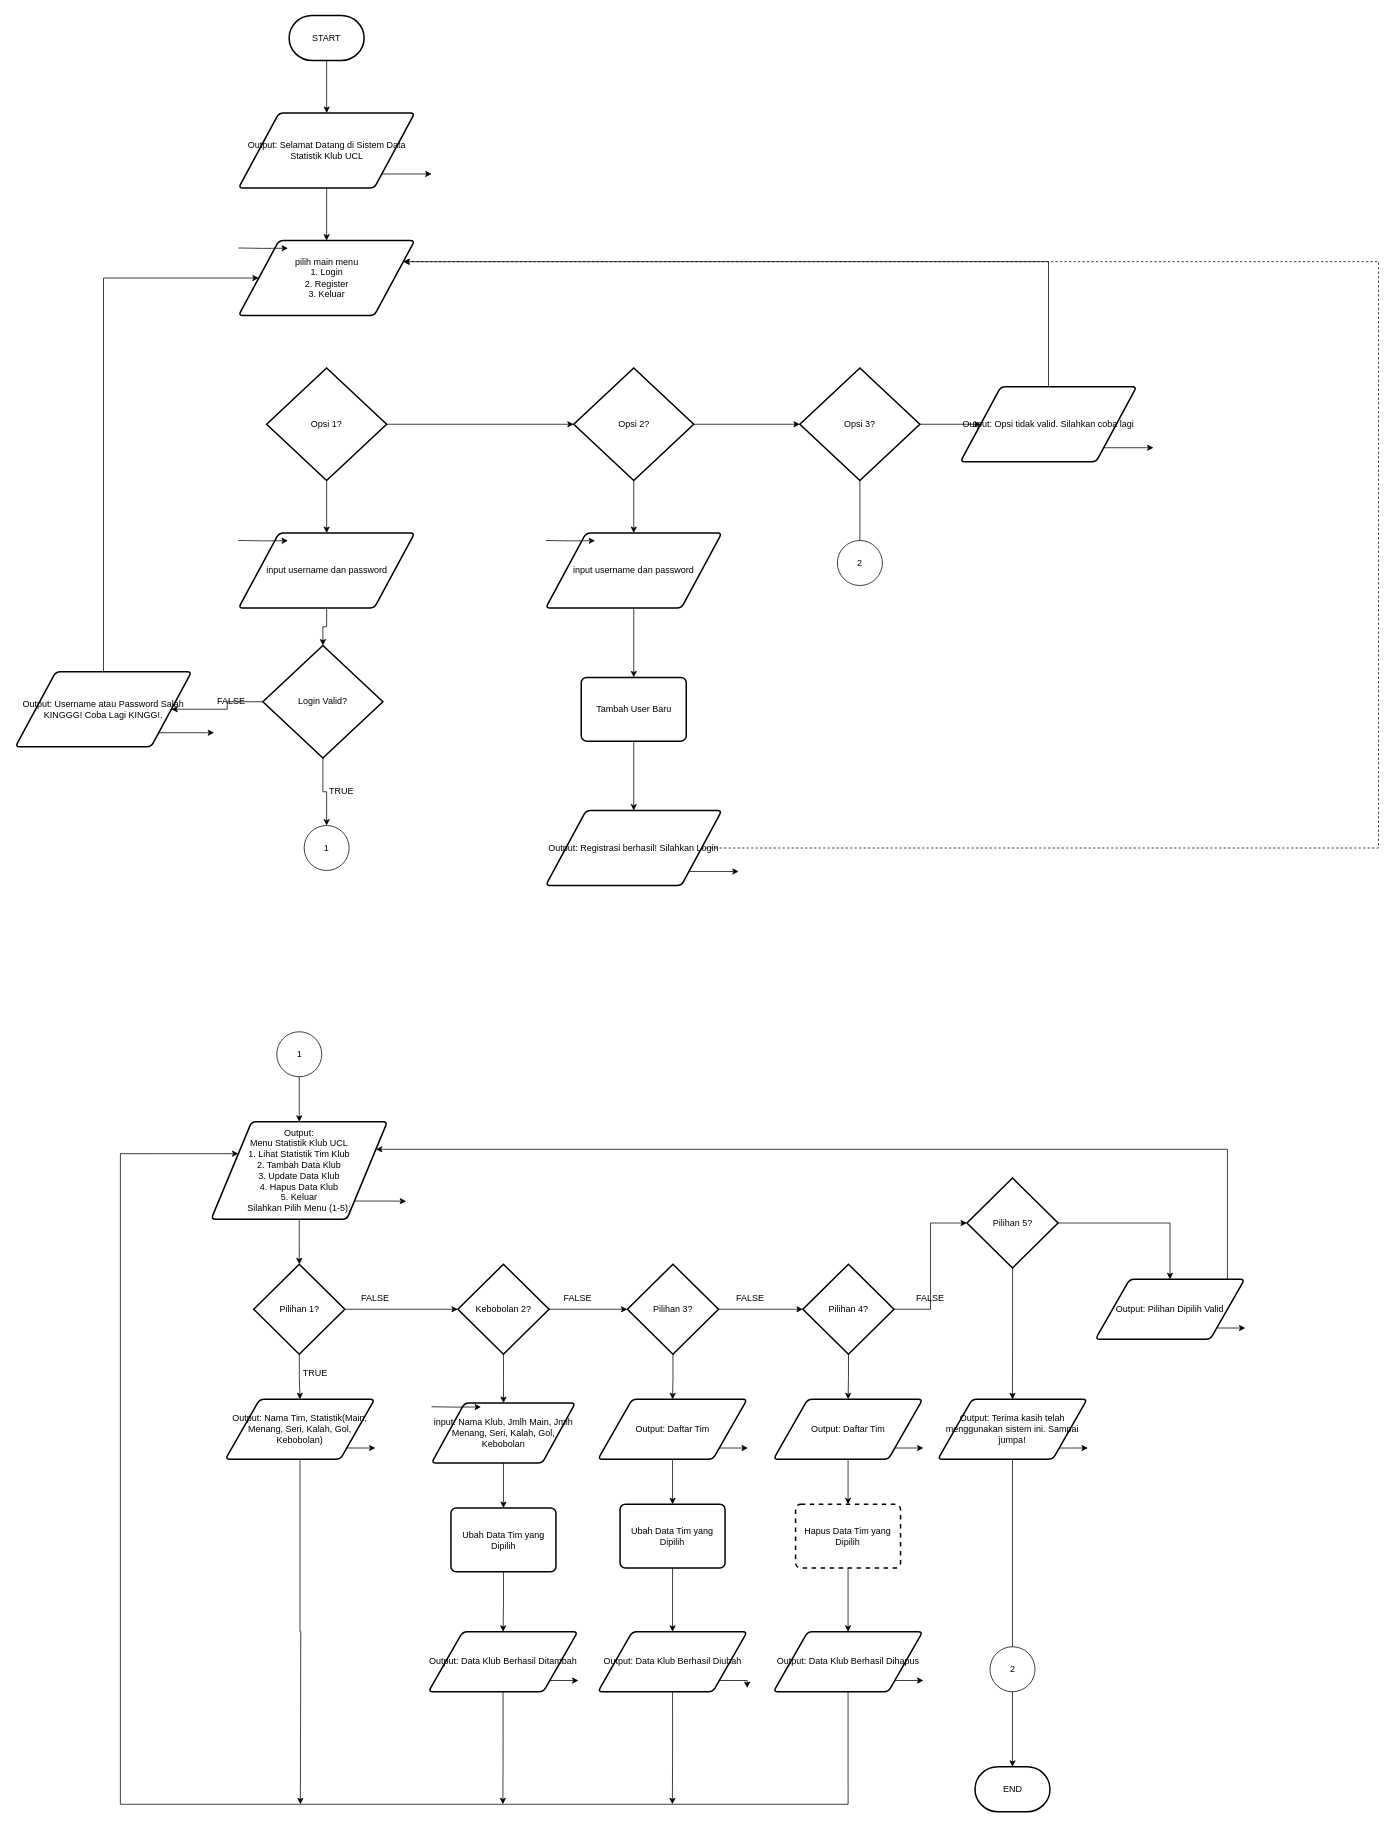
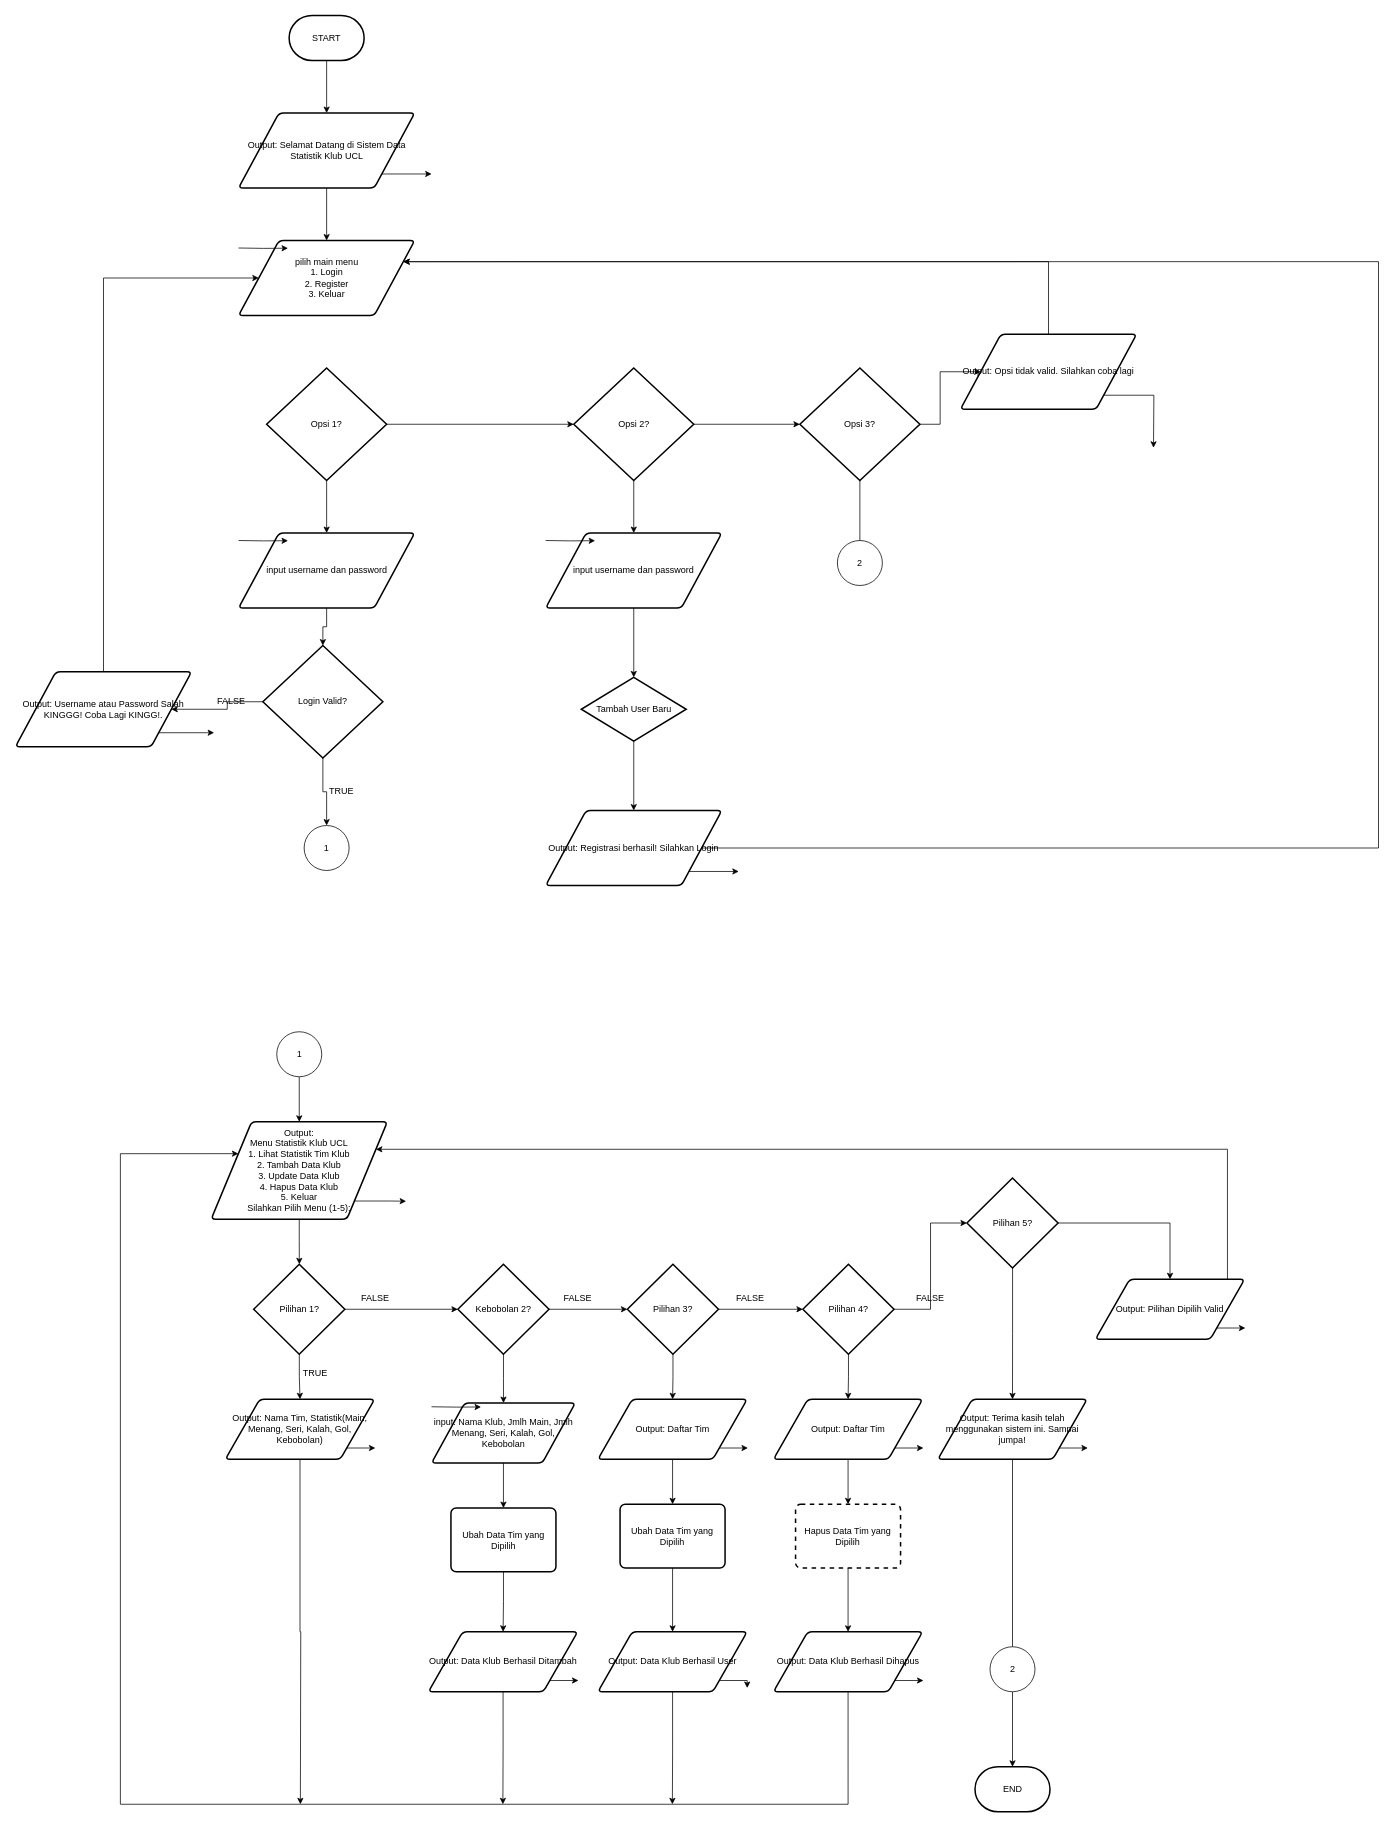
(1049, 424) -> (1049, 372)
(634, 709) -> (634, 709)
(1379, 729) -> (1379, 729)
(673, 1662) -> (673, 1662)
